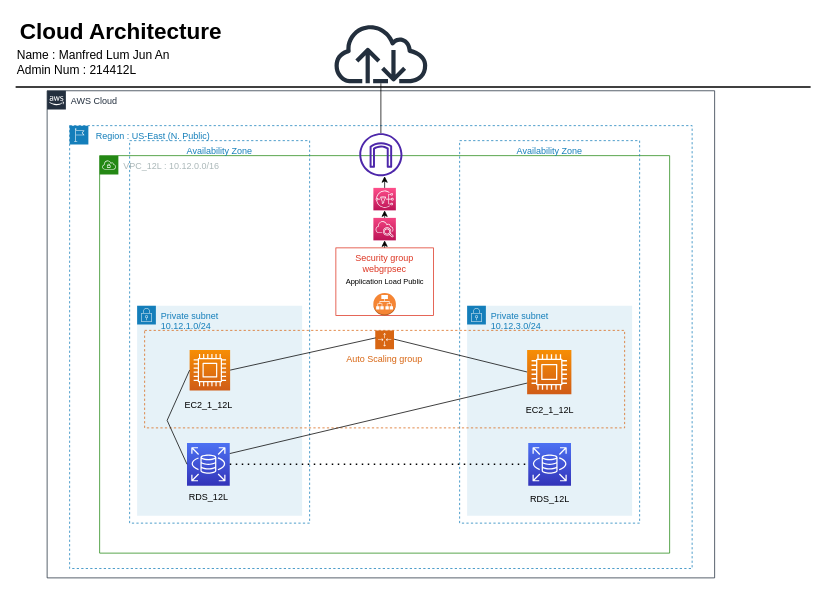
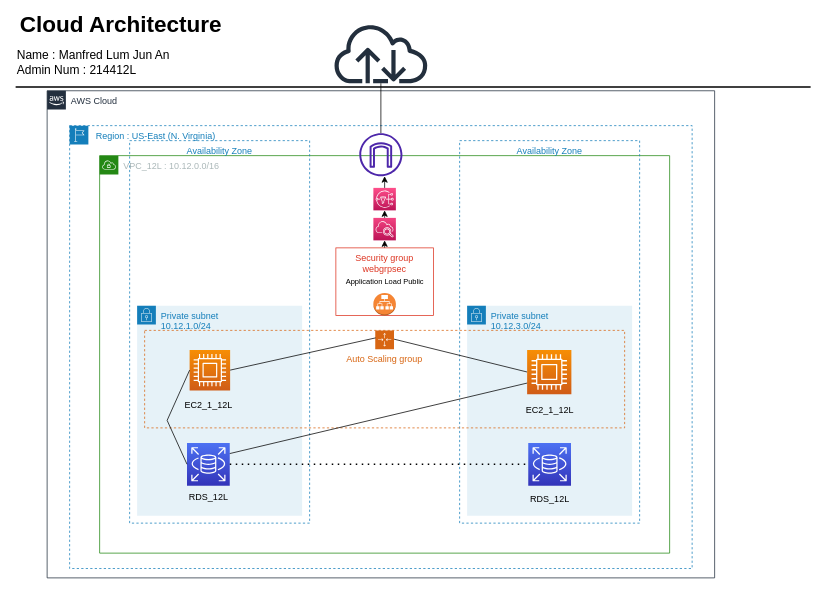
(127, 31) -> (127, 23)
(153, 136) -> (157, 136)
